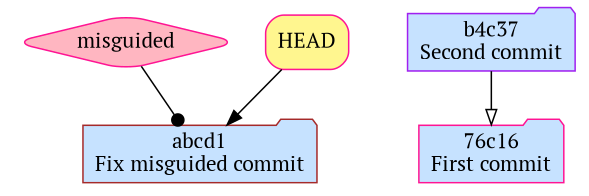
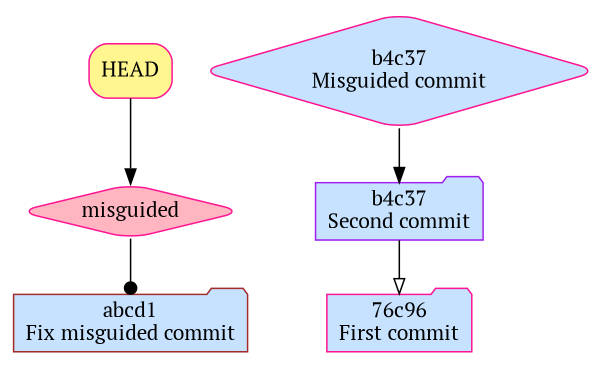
none -> (399, 71)
(260, 92) -> (131, 133)
(491, 154) -> (399, 323)
